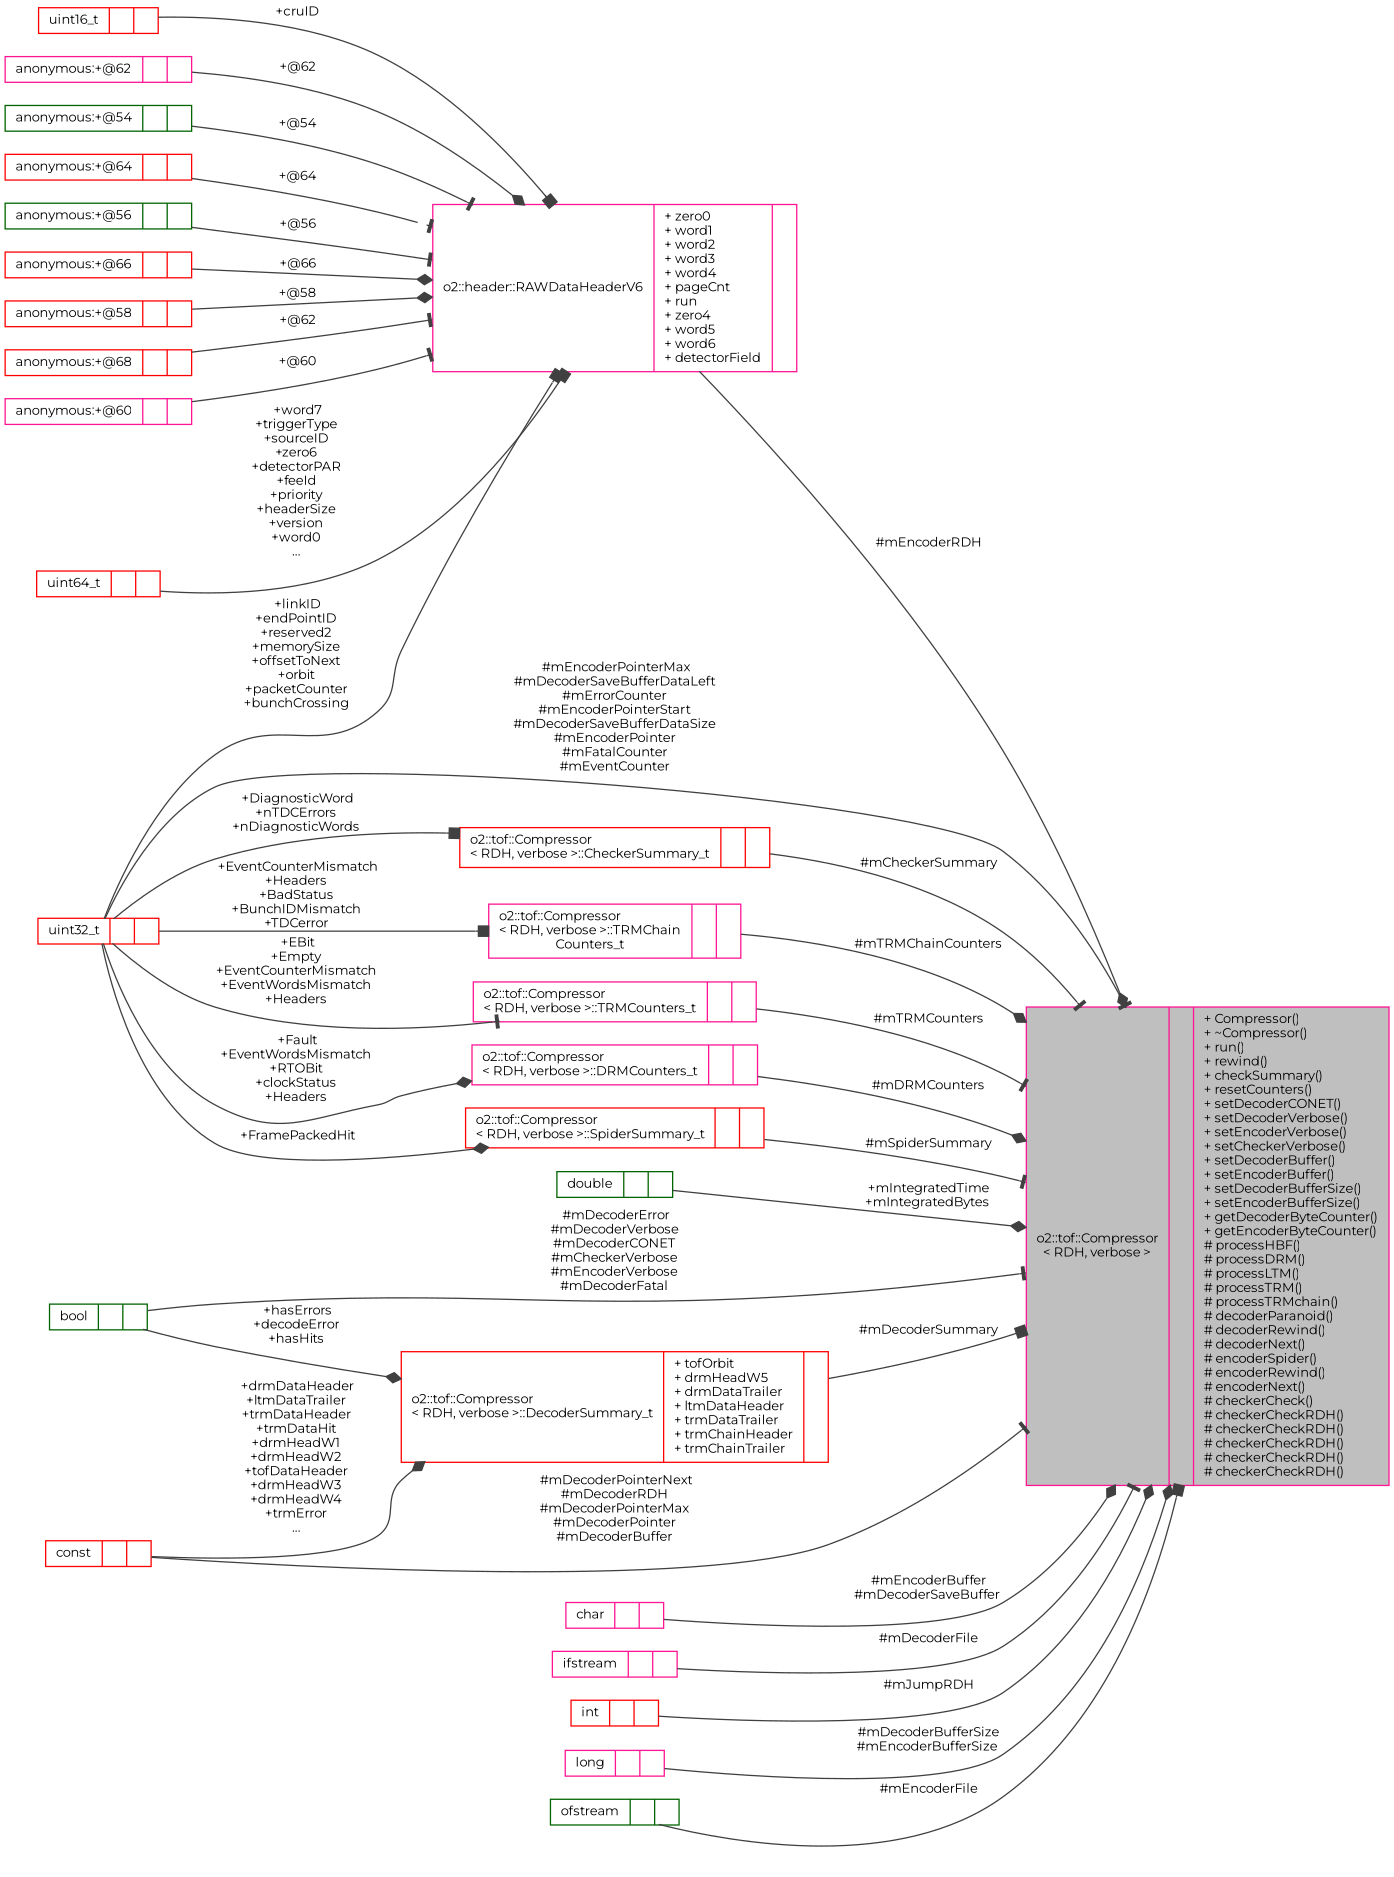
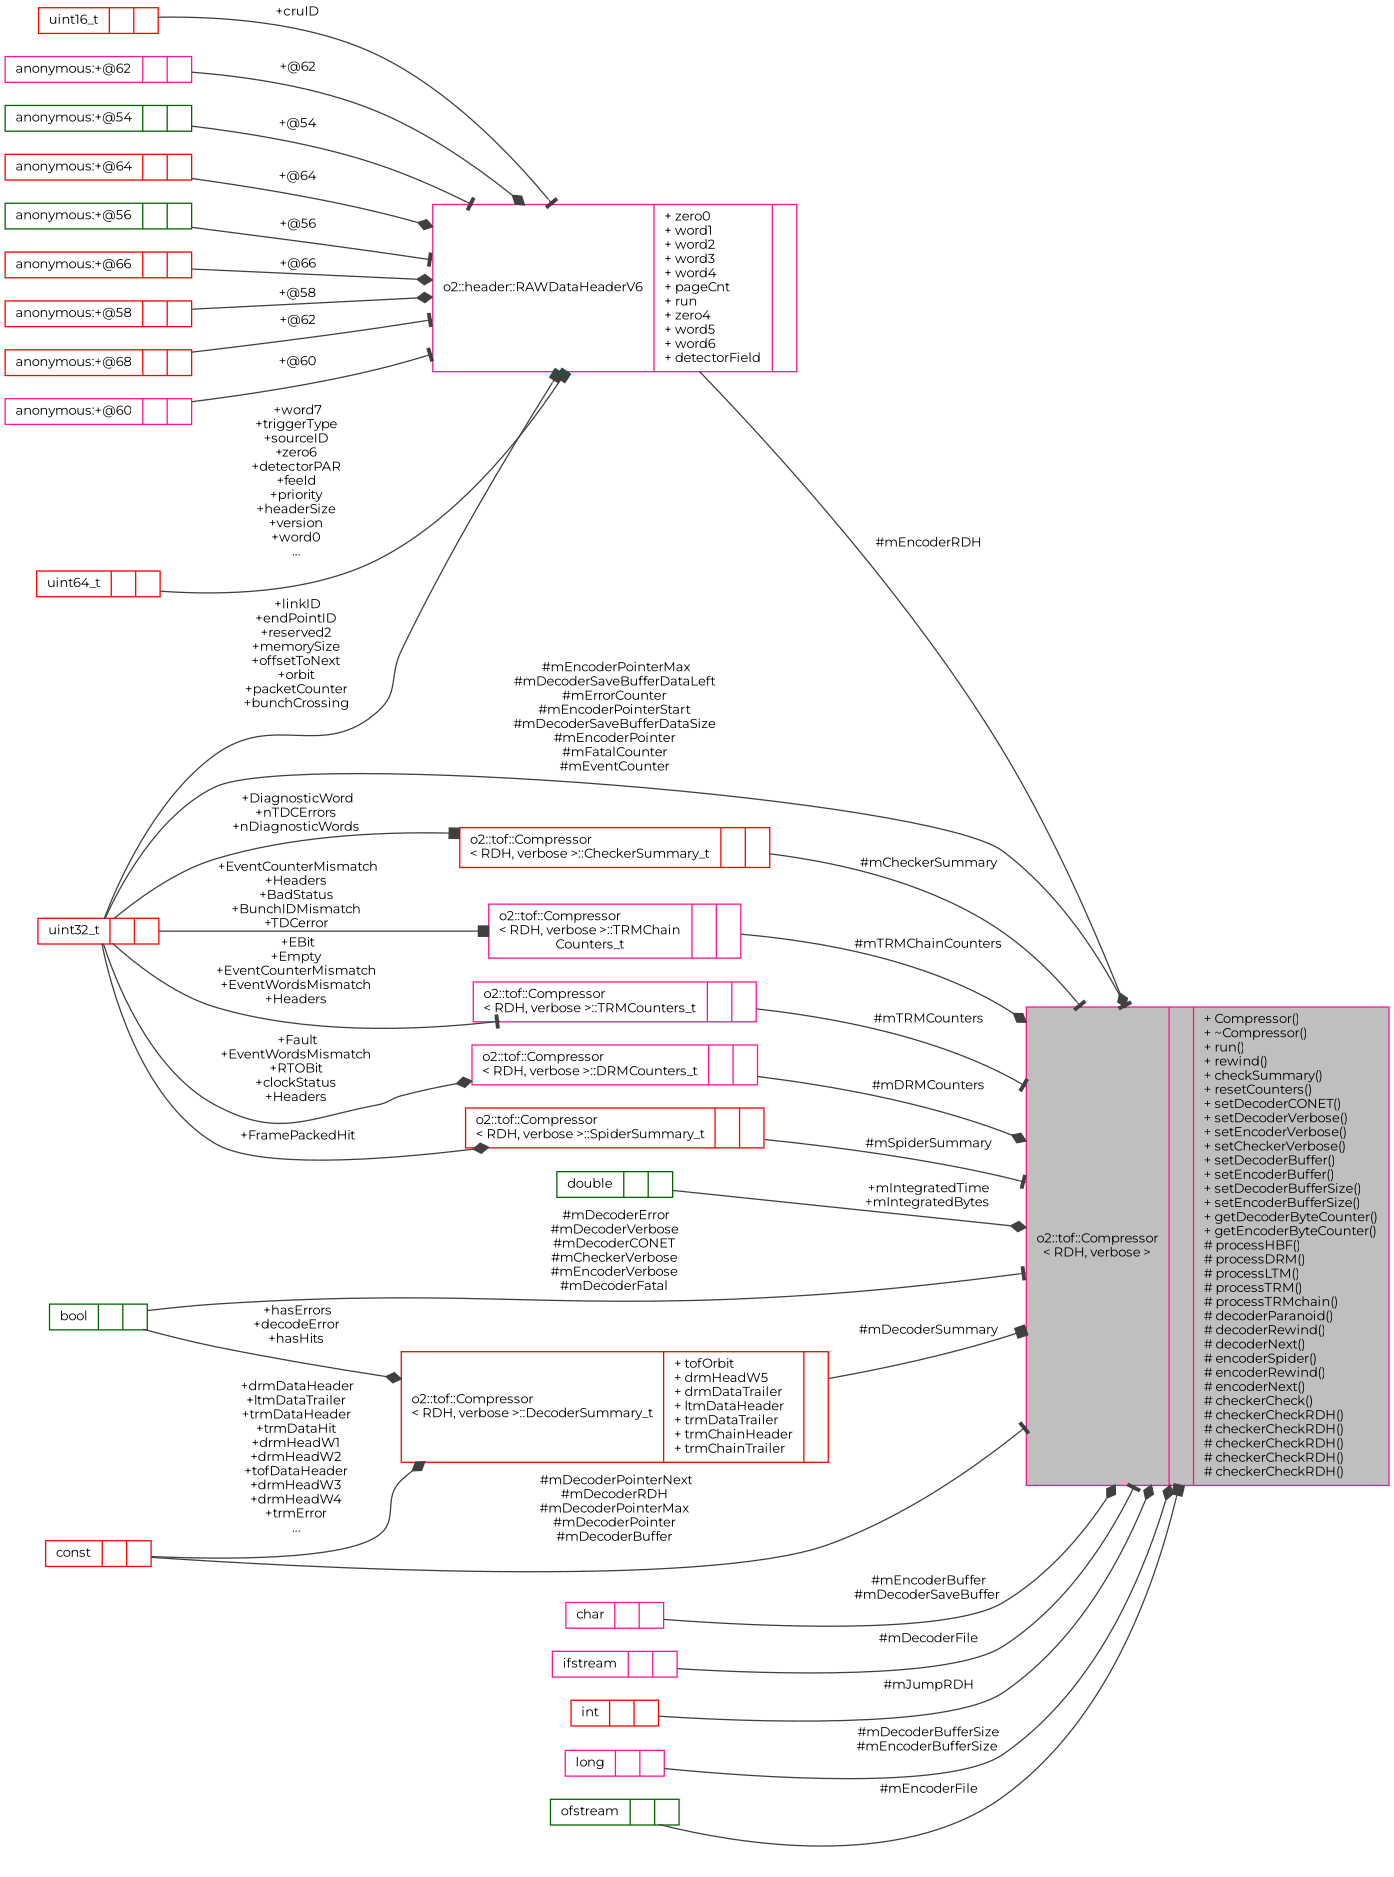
(378, 55) -> (378, 55)
(306, 197) -> (306, 197)
